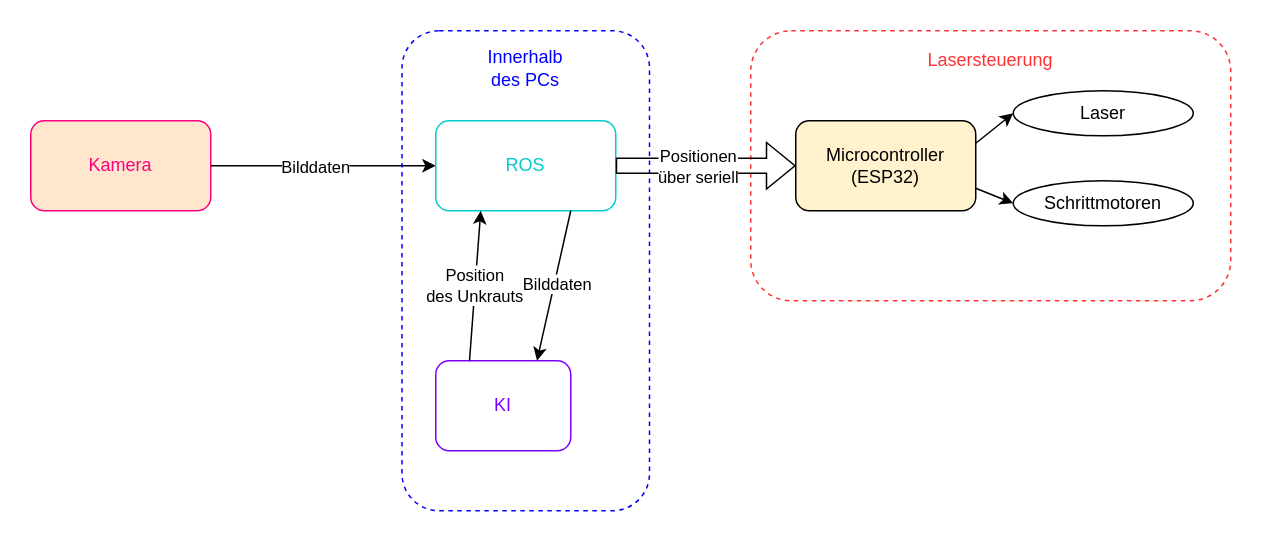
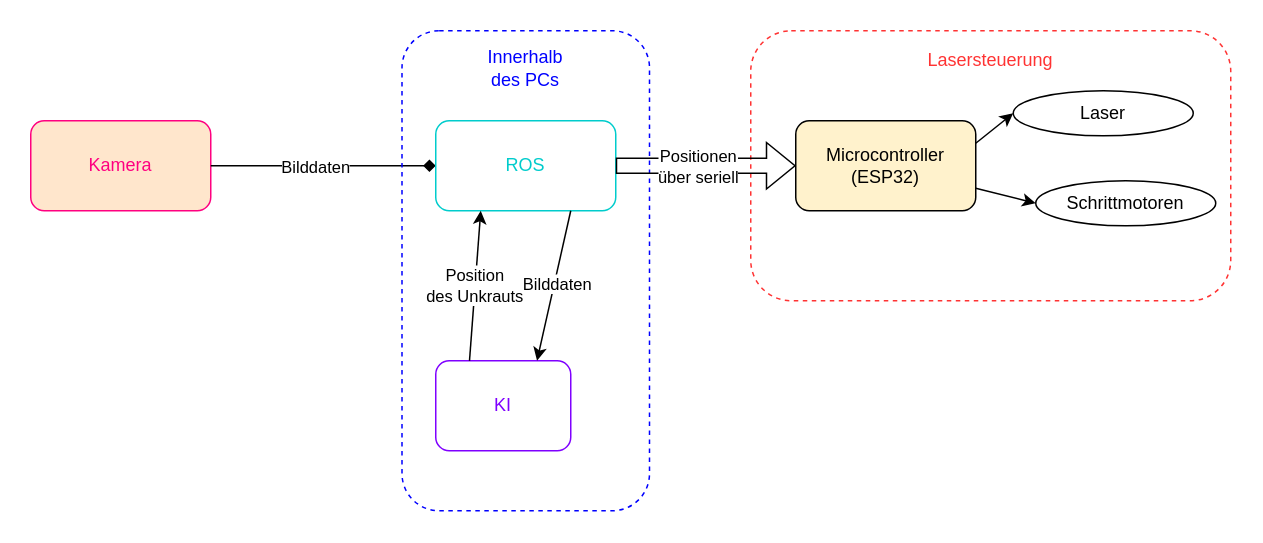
(424, 166) -> (423, 166)
(1103, 203) -> (1126, 203)
